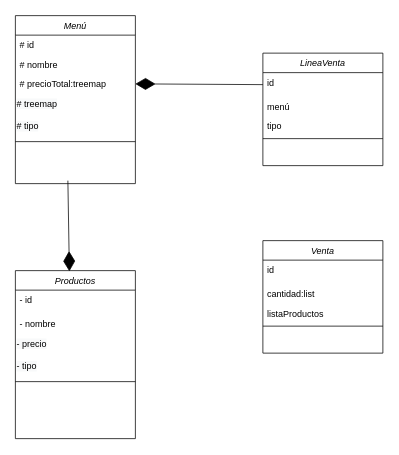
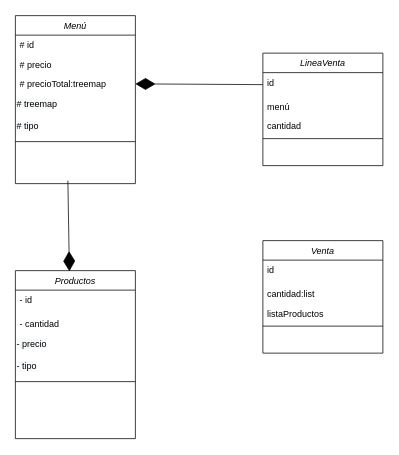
(38, 65) -> (37, 65)
(276, 126) -> (286, 126)
(38, 324) -> (42, 324)
